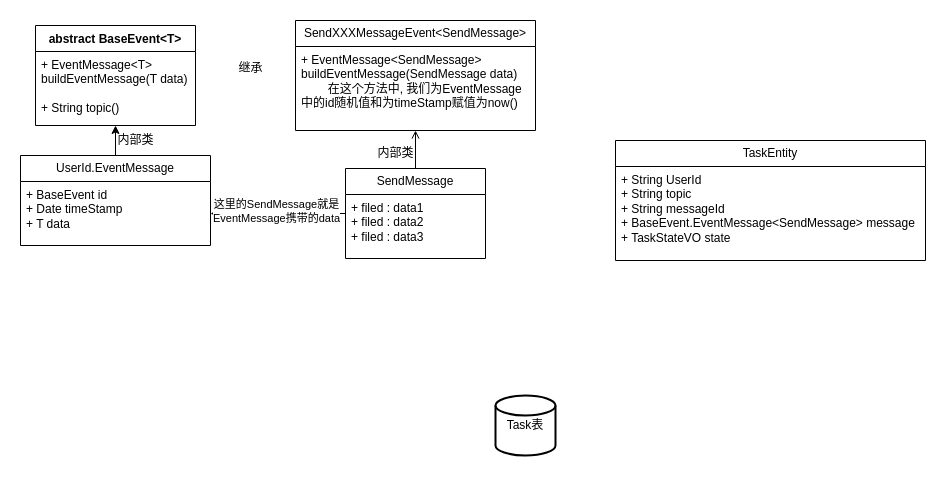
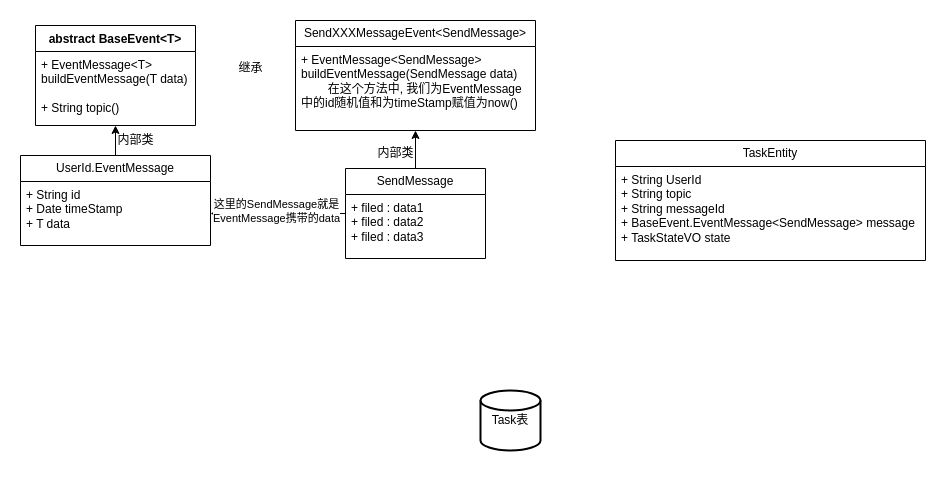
(416, 137) -> (416, 139)
(76, 210) -> (76, 210)
(526, 426) -> (511, 421)
